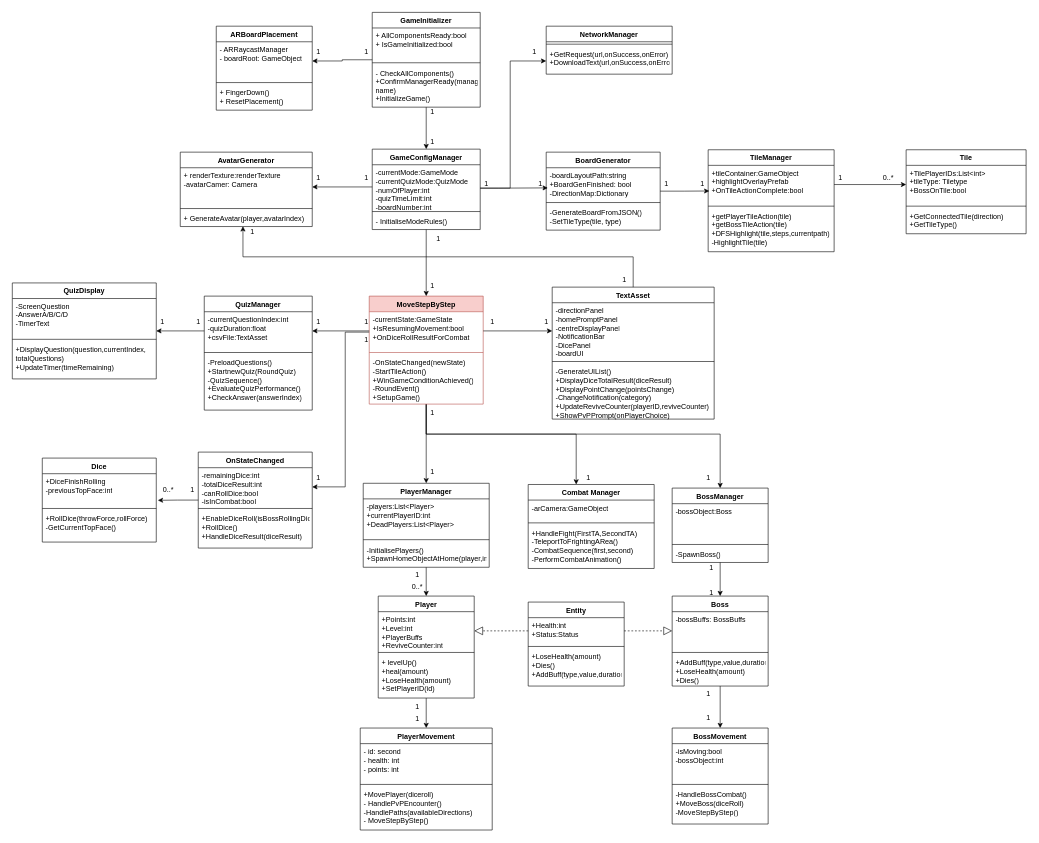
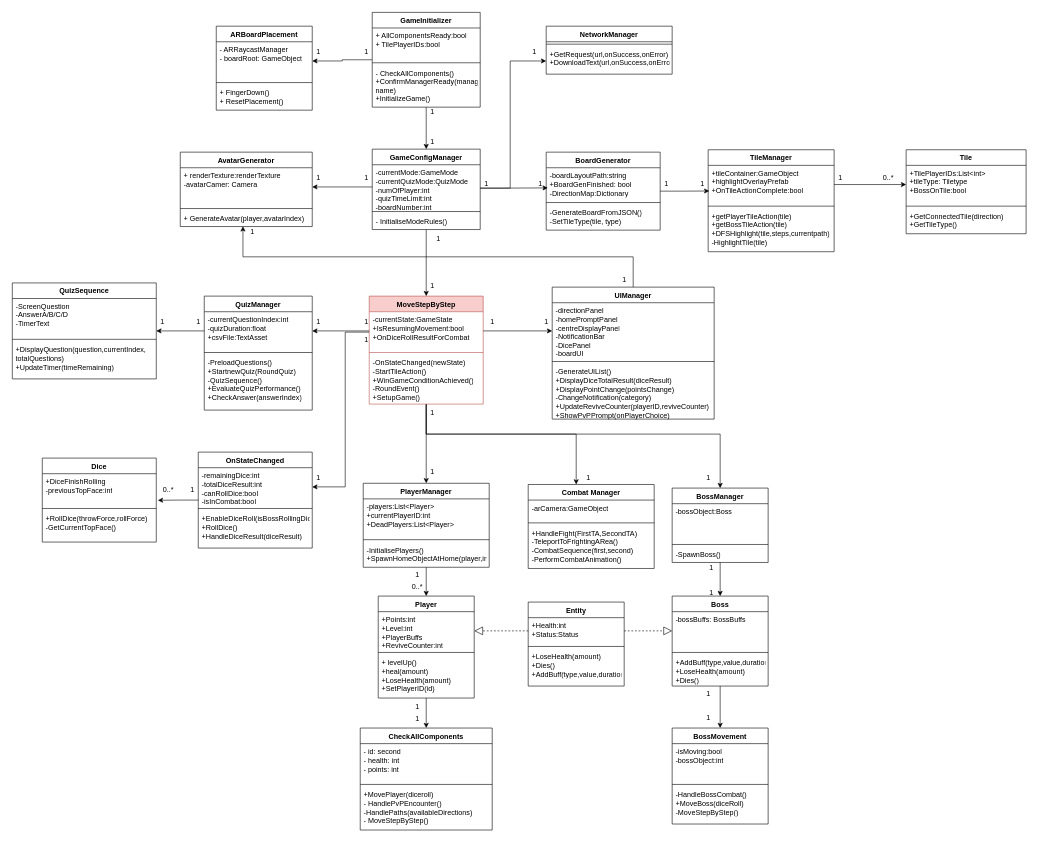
(422, 41) -> (422, 41)
(84, 291) -> (84, 291)
(633, 296) -> (633, 296)
(426, 737) -> (426, 737)
